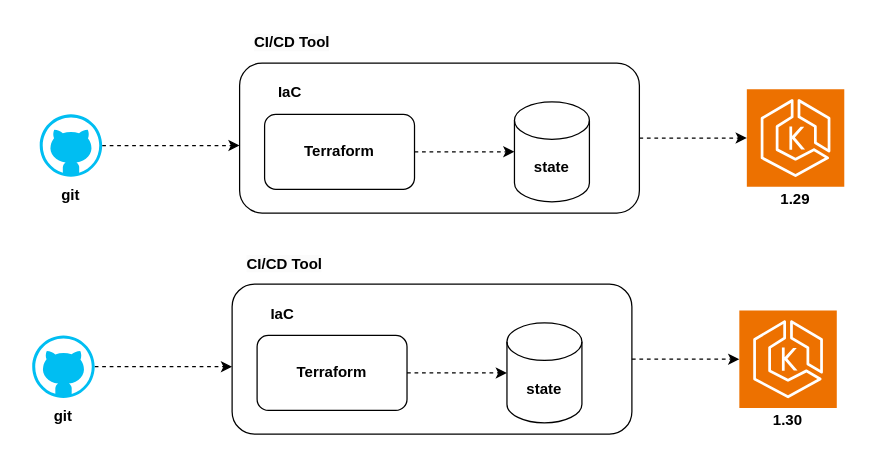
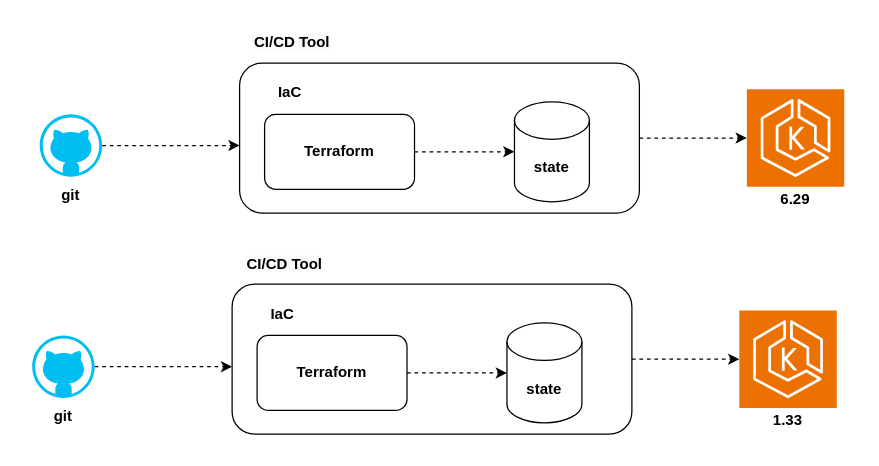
(796, 199) -> (796, 199)
(788, 421) -> (788, 421)
